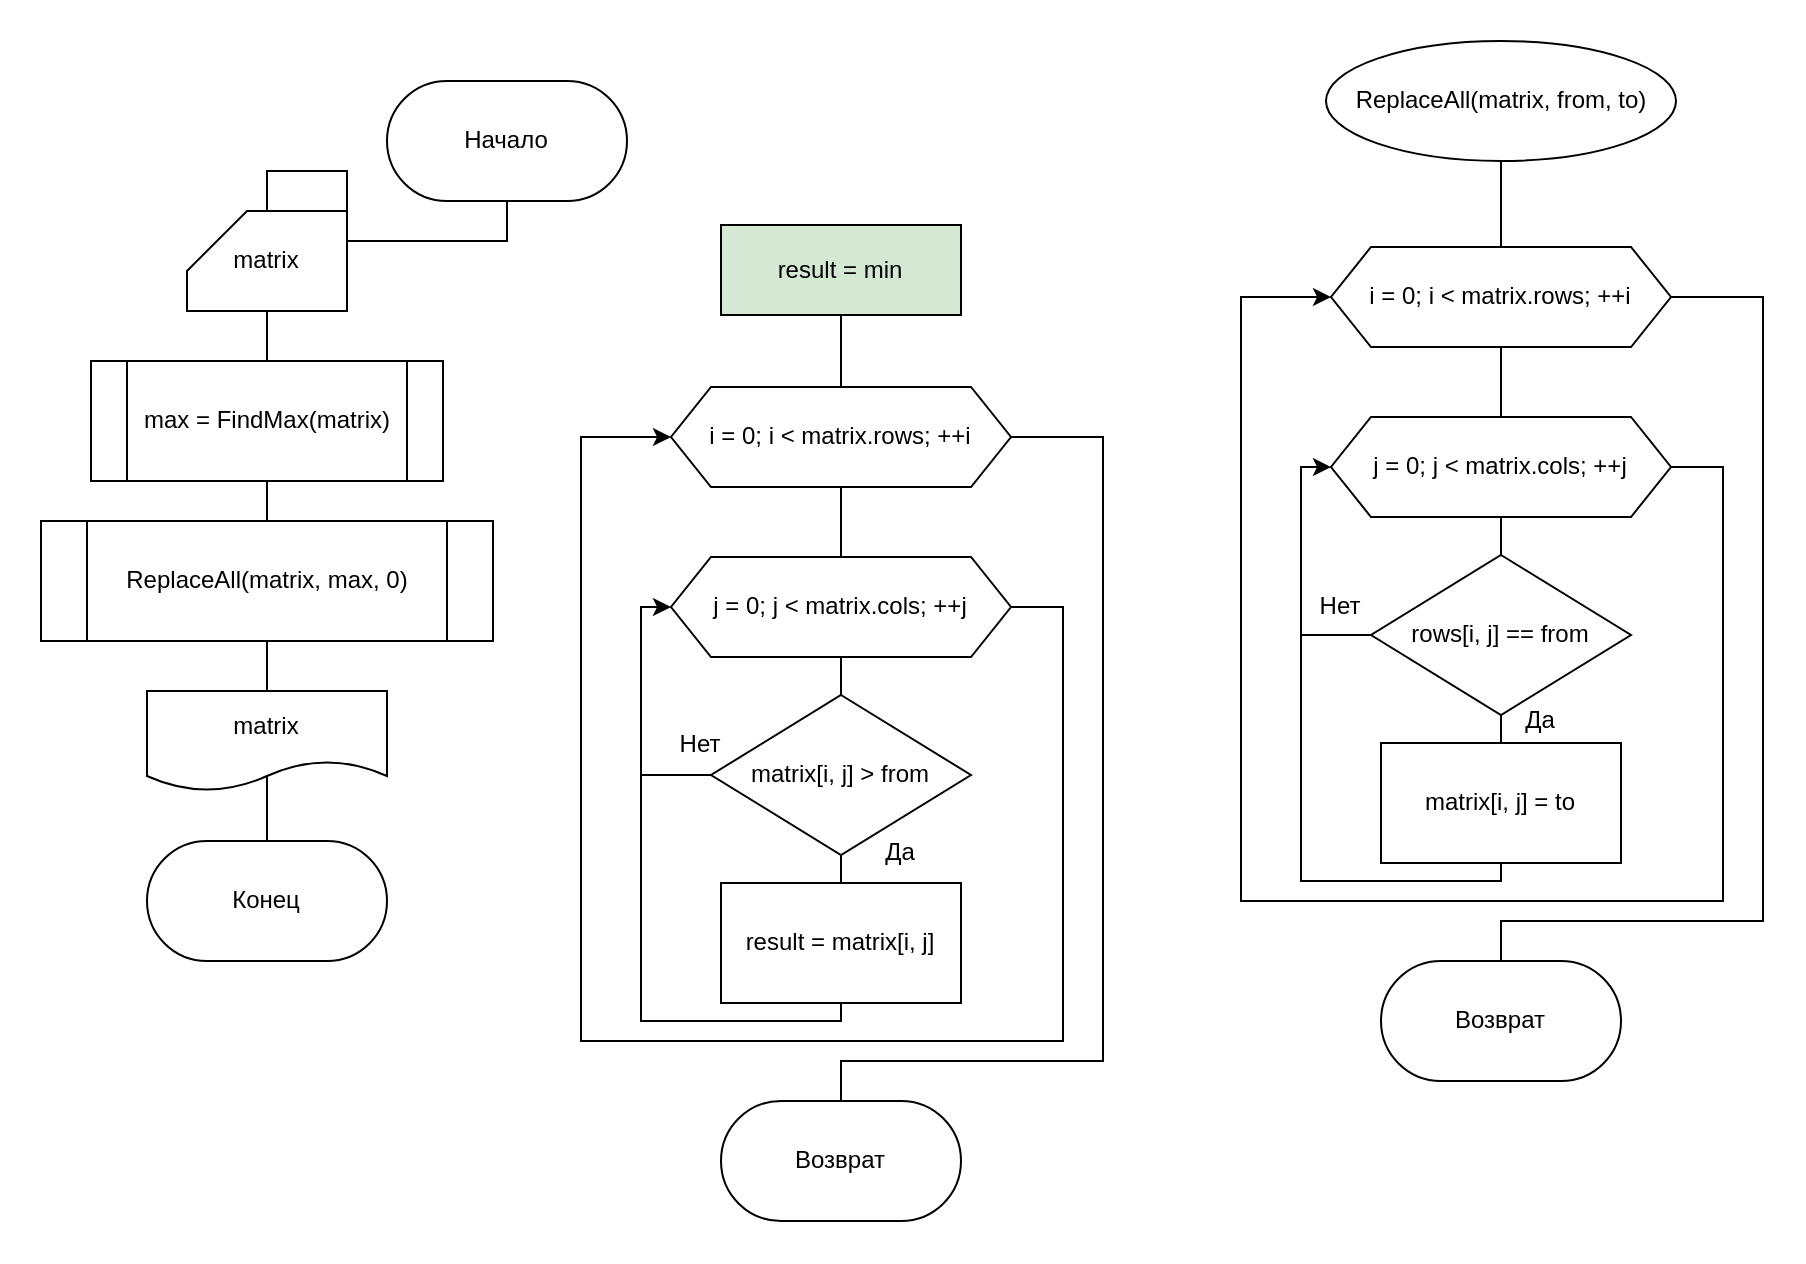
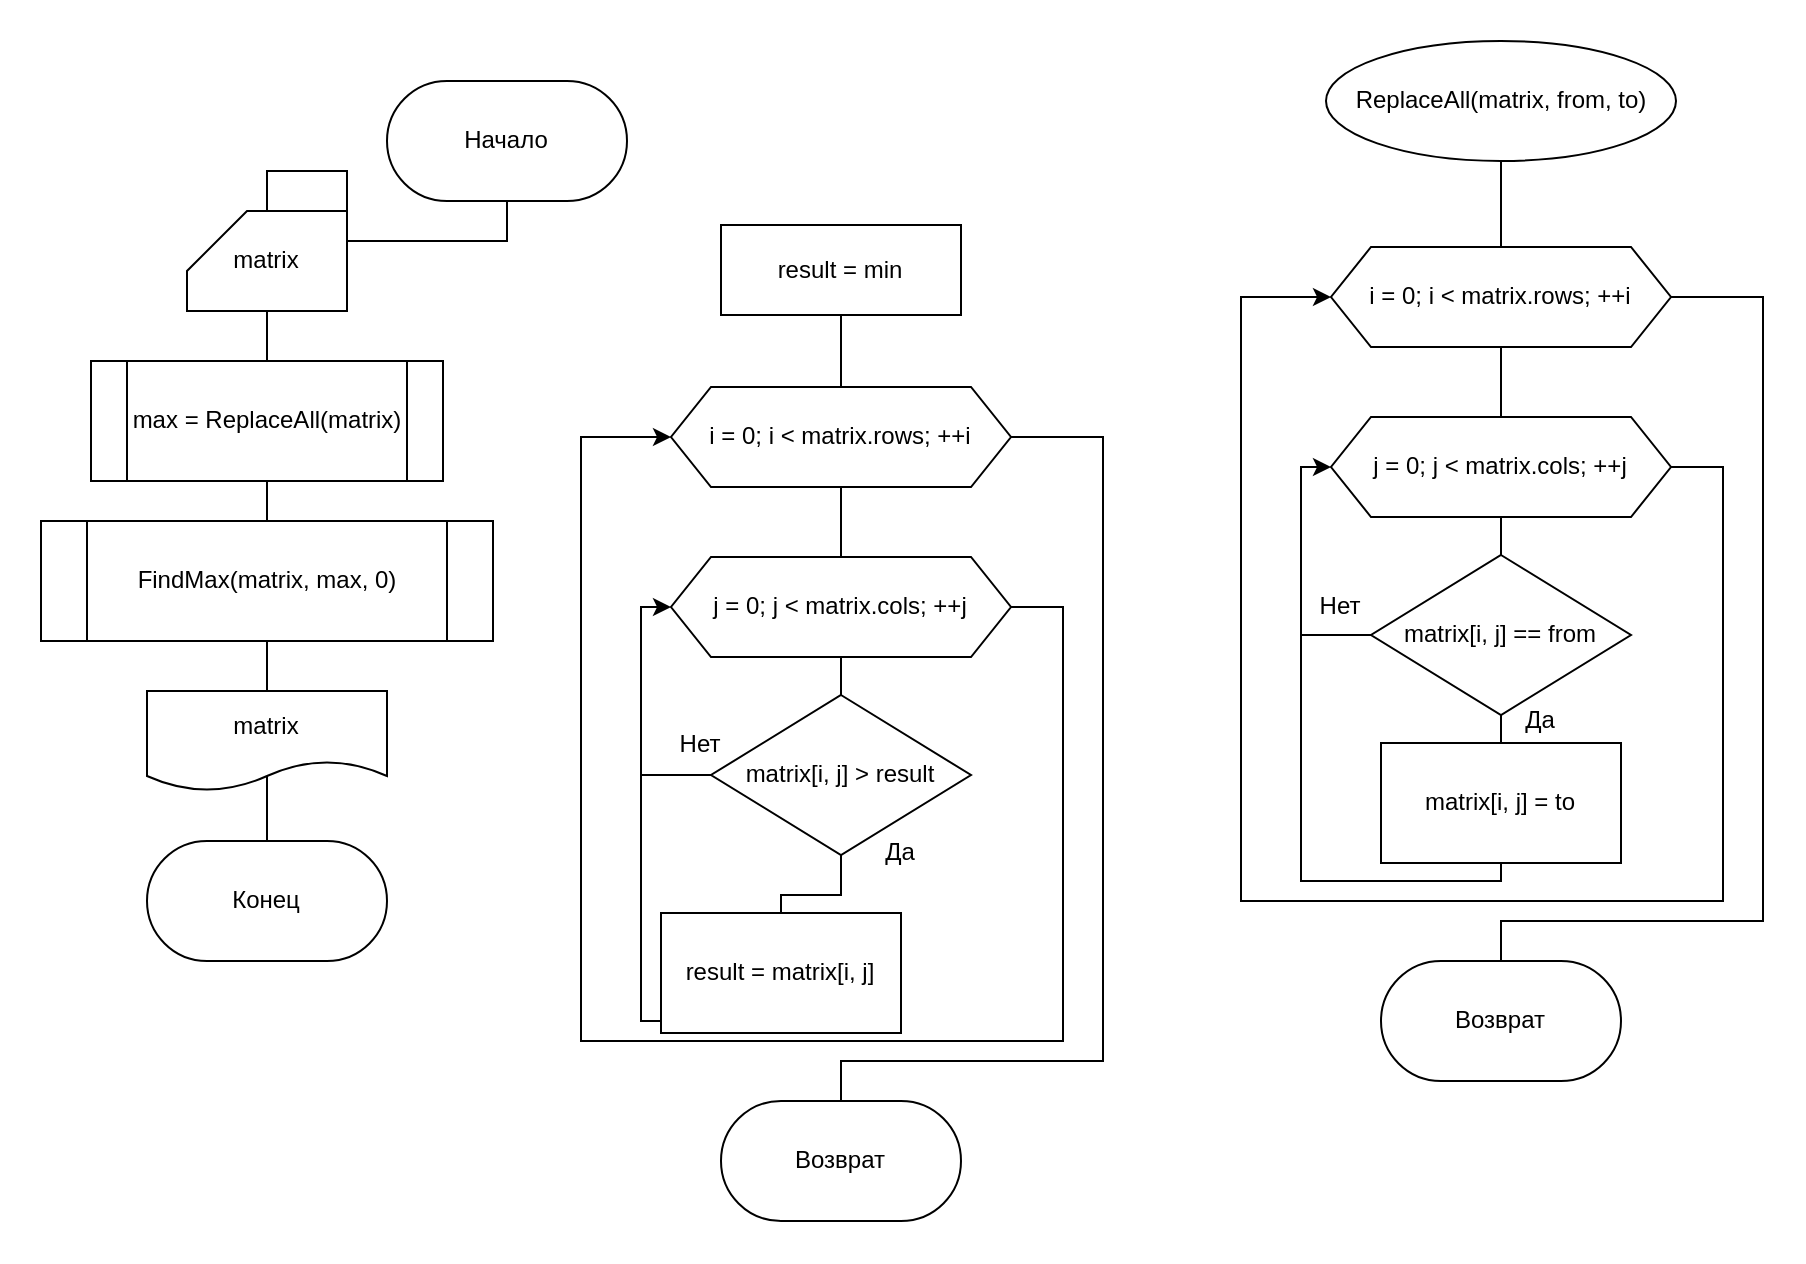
(841, 270) -> (841, 270)
(268, 421) -> (268, 421)
(268, 581) -> (268, 581)
(1501, 635) -> (1501, 635)
(841, 775) -> (841, 775)
(841, 943) -> (781, 973)
